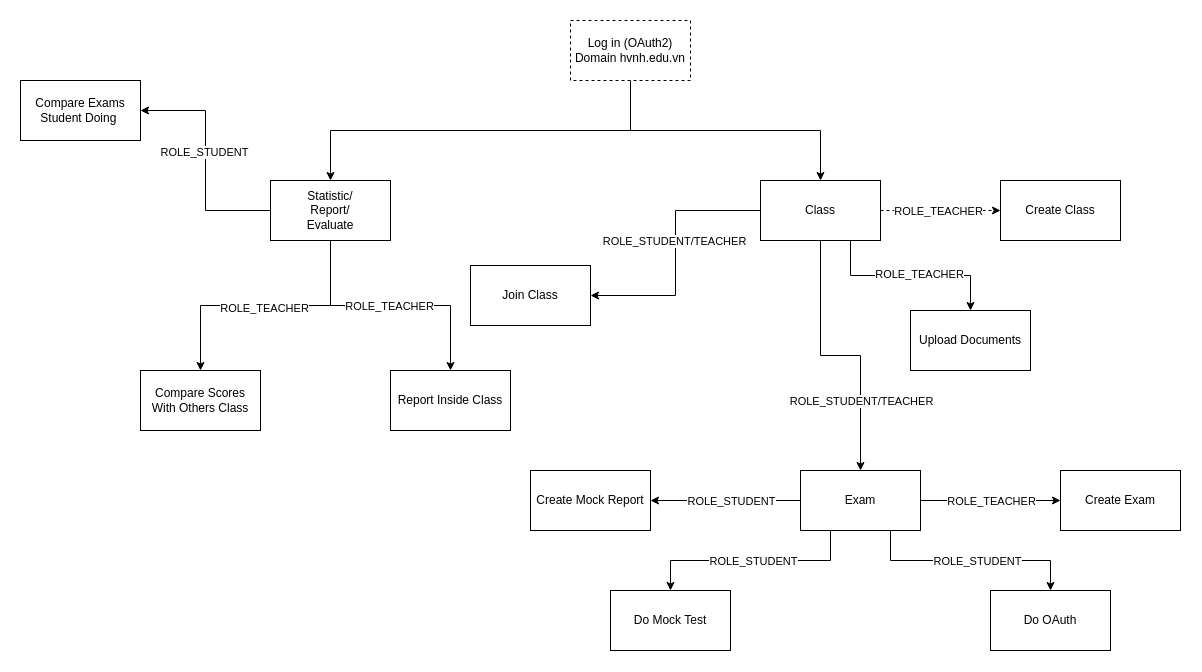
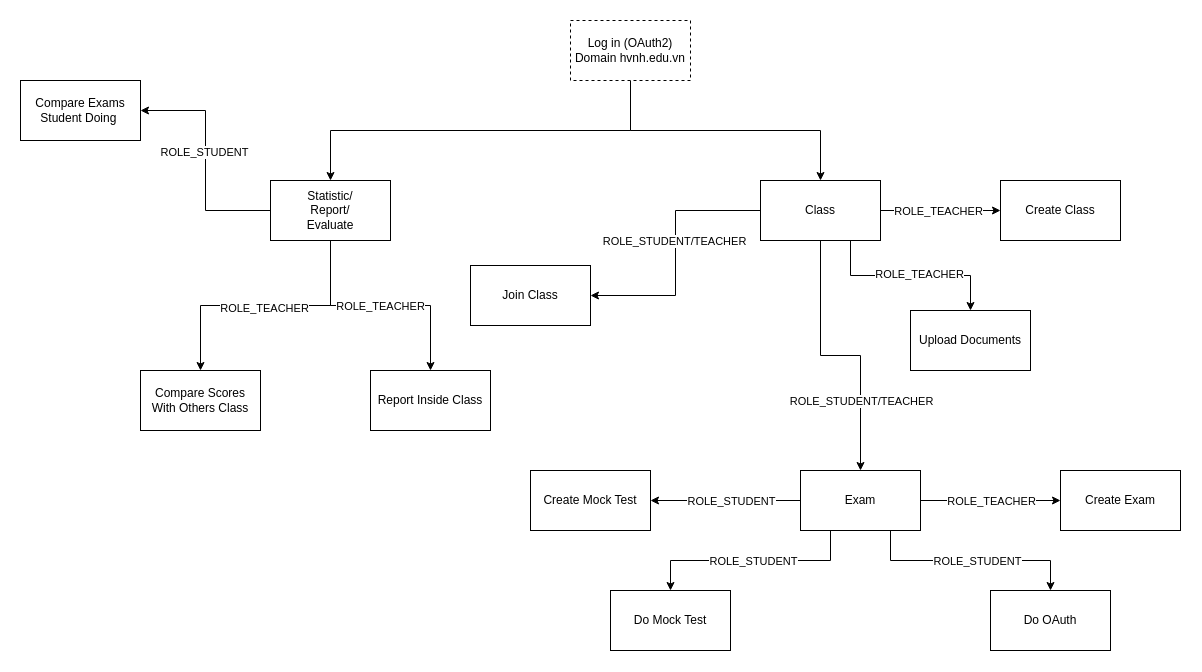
(888, 211) -> (888, 211)
(451, 401) -> (431, 401)
(591, 501) -> (591, 501)
